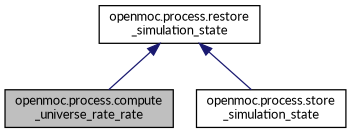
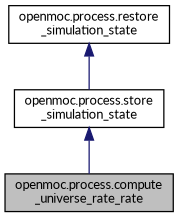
(130, 71) -> (89, 157)
